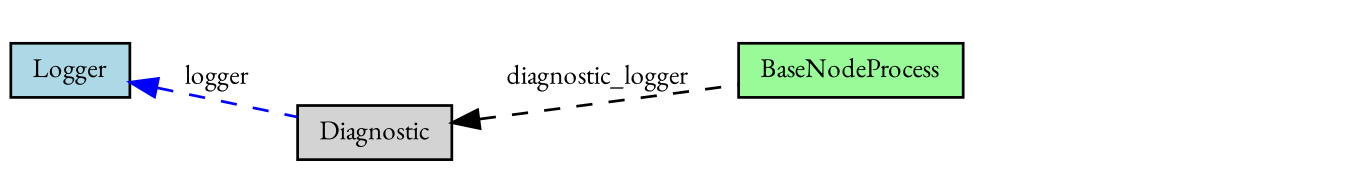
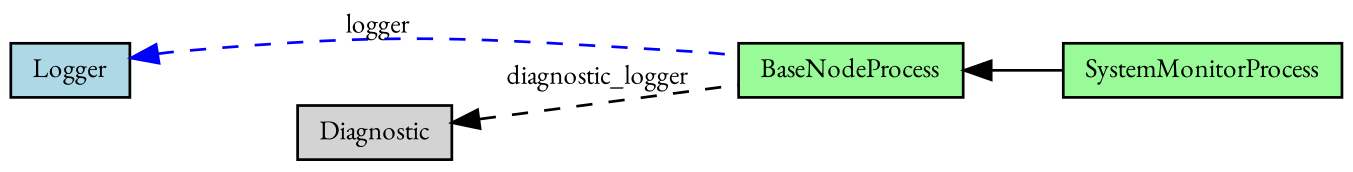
none -> (1203, 70)
(227, 102) -> (448, 39)
